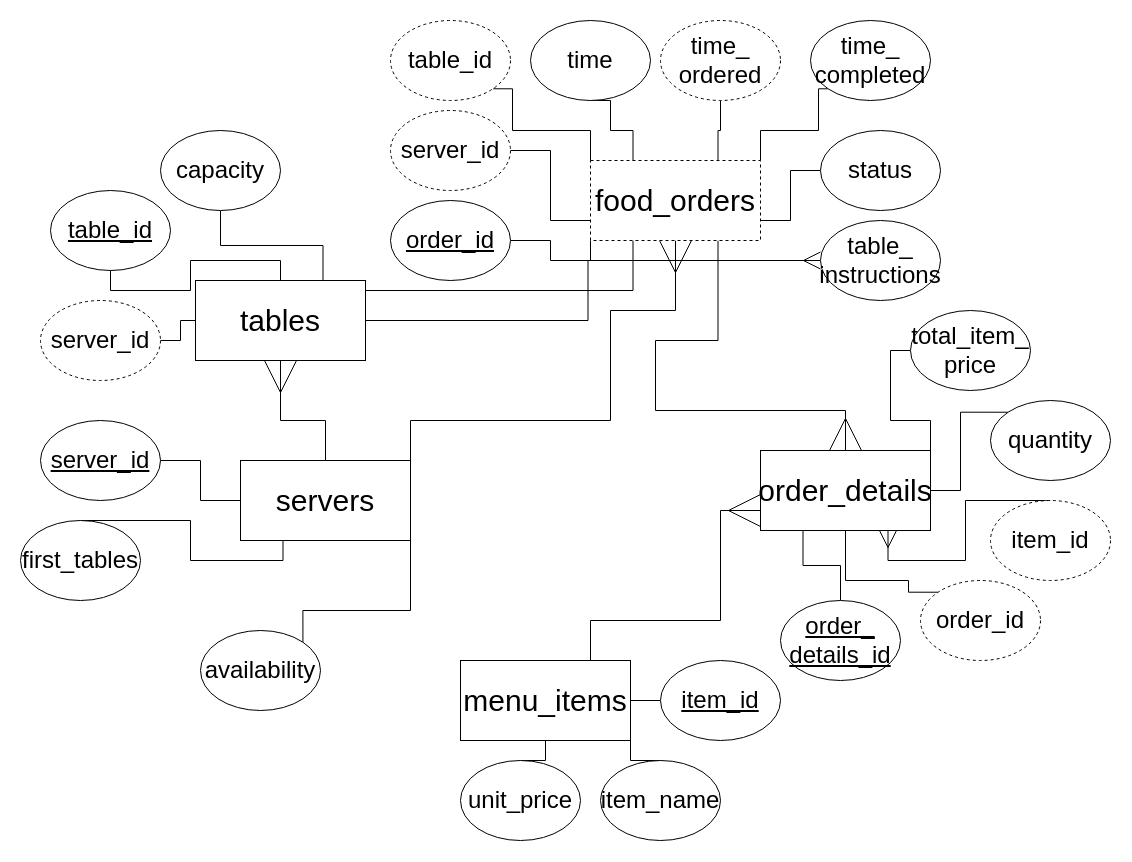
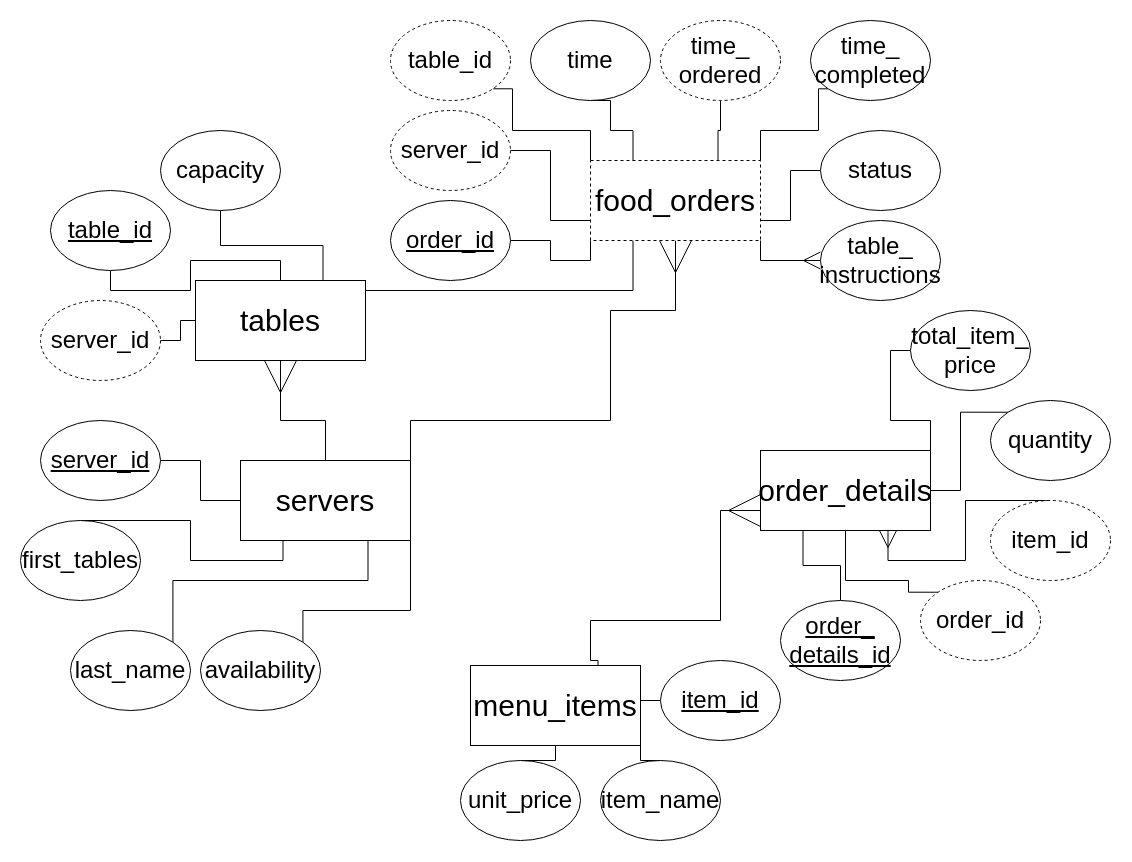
(588, 314) -> (761, 252)
(656, 410) -> none
none -> (260, 581)
none -> (131, 671)
(546, 701) -> (556, 706)
